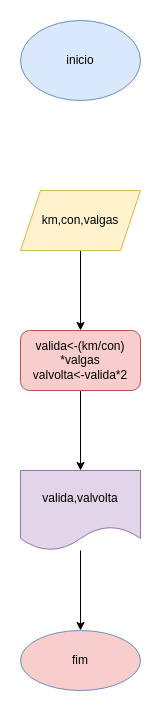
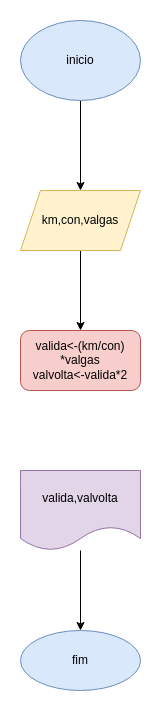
none -> (81, 142)
(81, 427) -> none
(81, 661) -> (81, 661)
